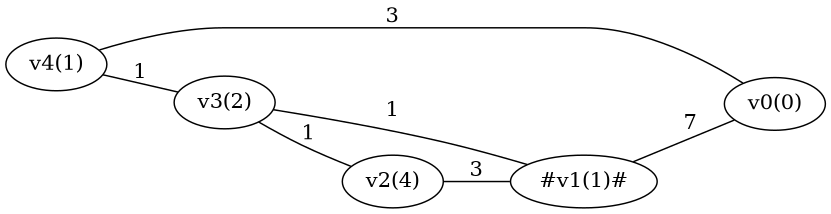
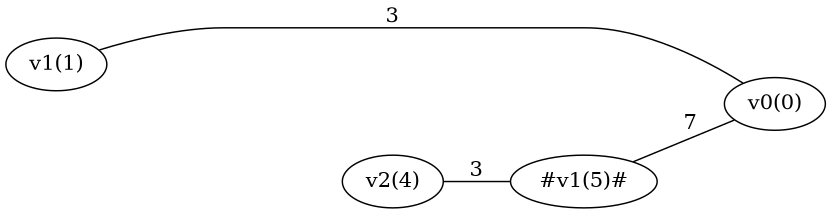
(56, 64) -> (56, 64)
(225, 102) -> none
(584, 182) -> (584, 182)
